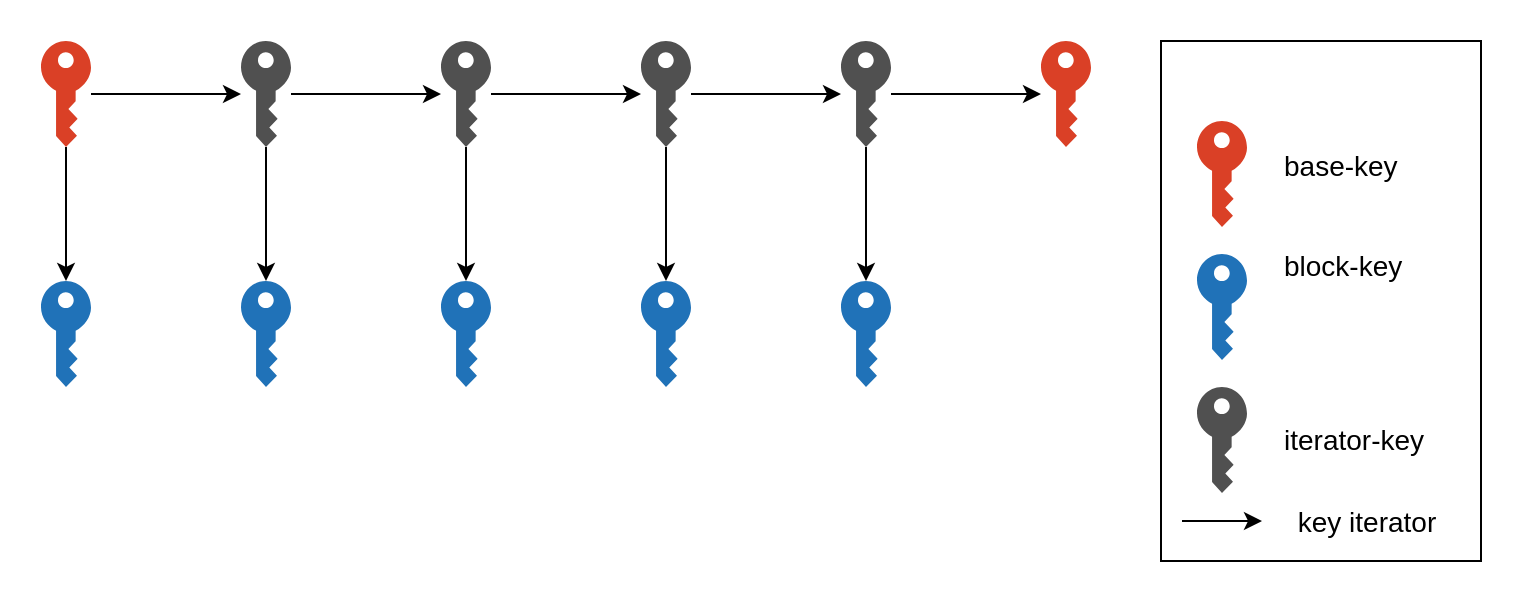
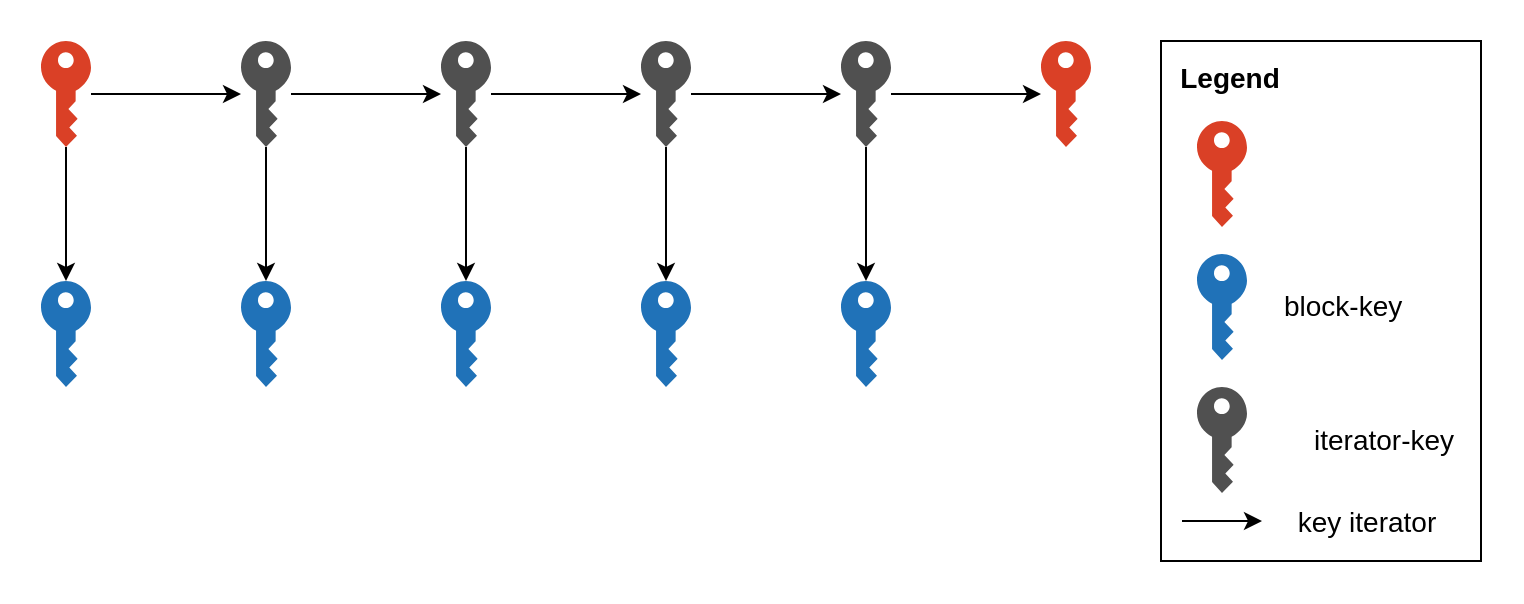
none -> (1231, 78)
(1341, 167) -> none
(1351, 267) -> (1351, 307)
(1361, 441) -> (1391, 441)
